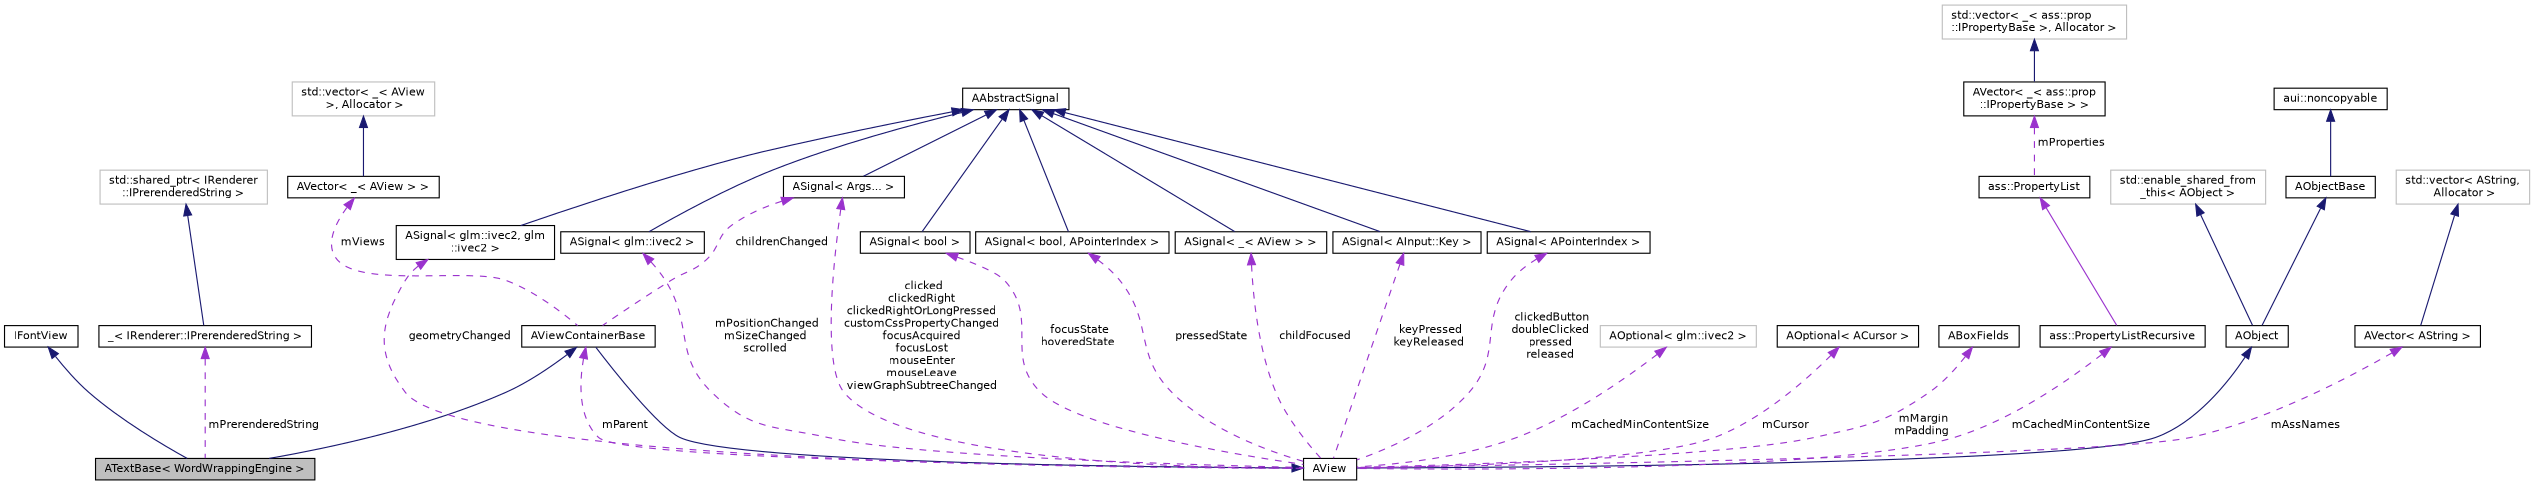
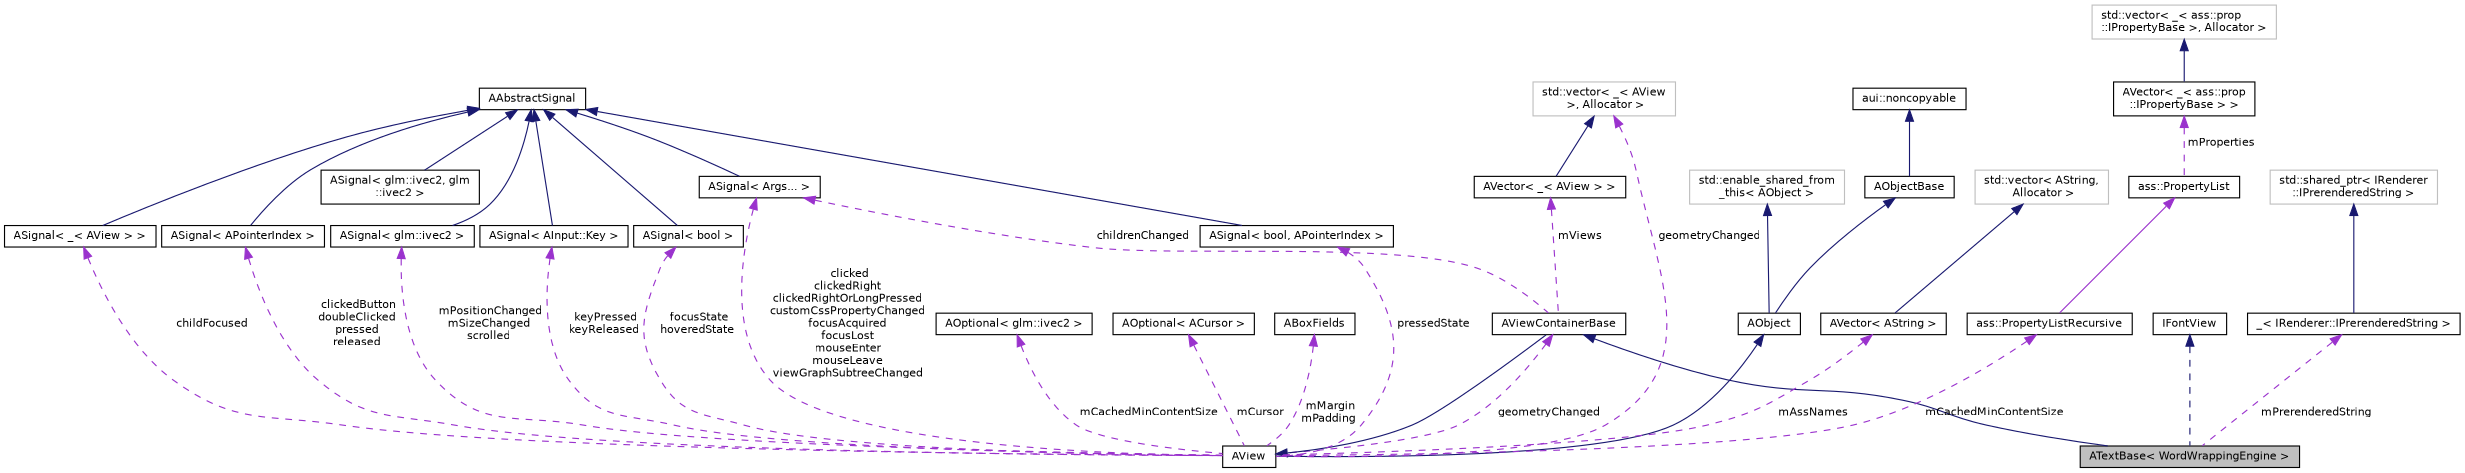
(1678, 336) -> (1014, 324)
(116, 414) -> (2190, 396)
(624, 425) -> (1548, 413)
(571, 437) -> (1604, 426)
